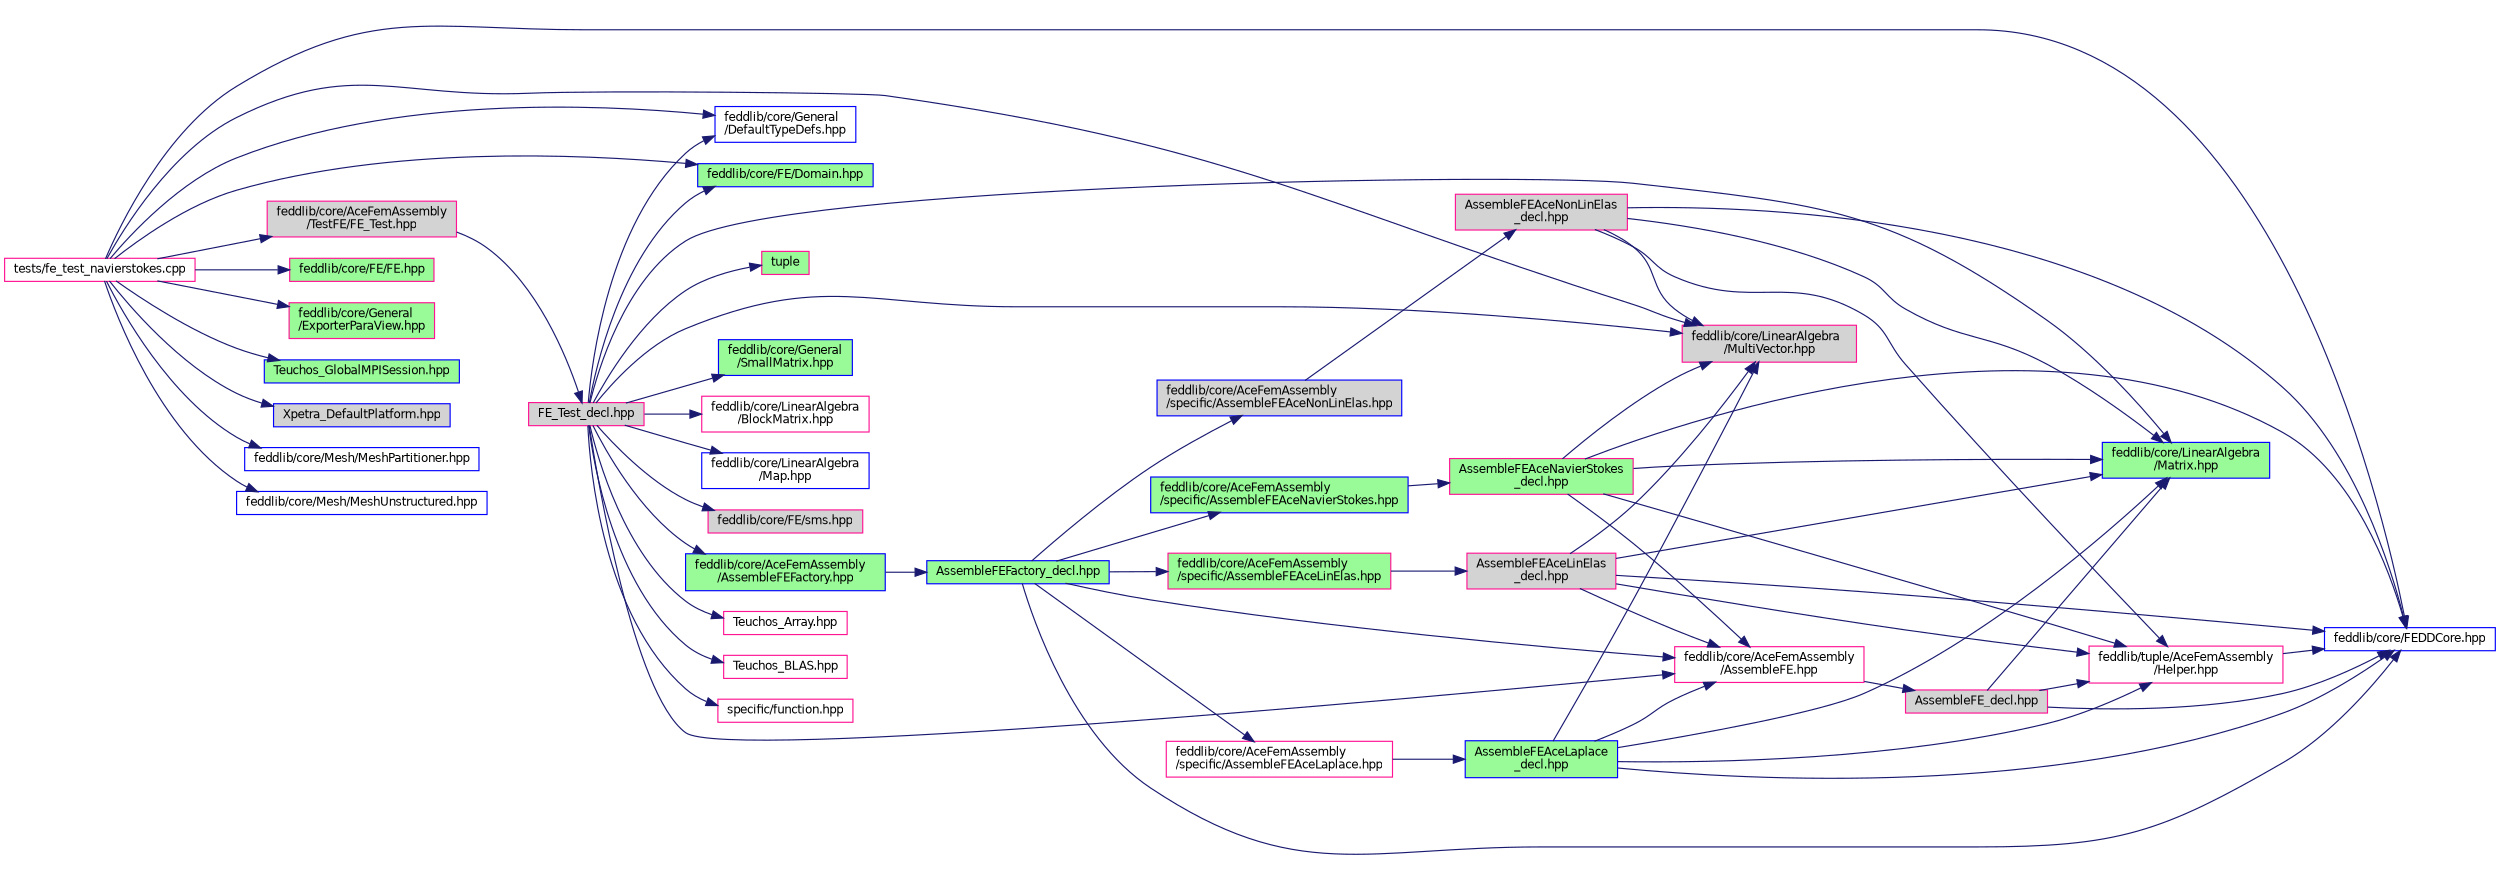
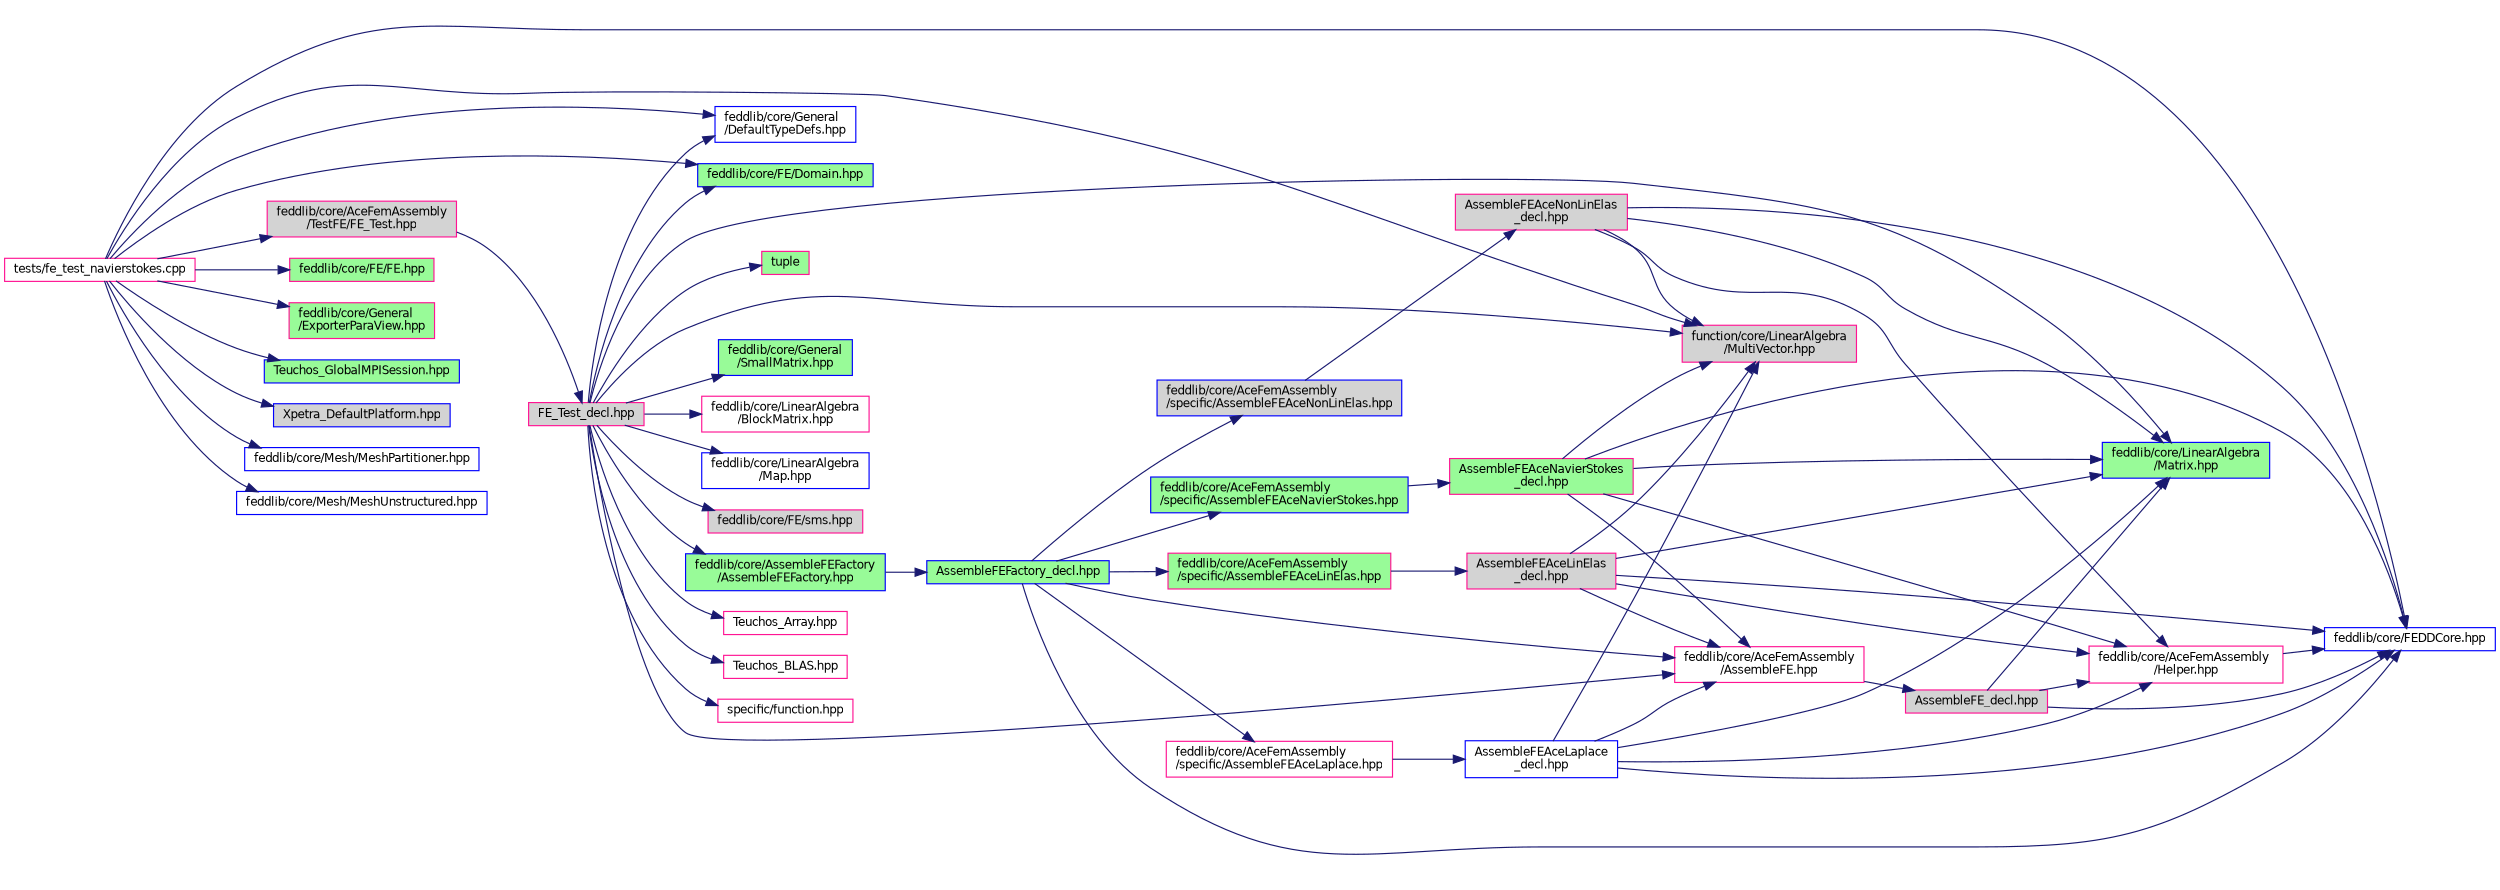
(1769, 344) -> (1769, 344)
(785, 572) -> (785, 572)
(2186, 665) -> (2186, 665)
(1541, 759) -> (1541, 759)
